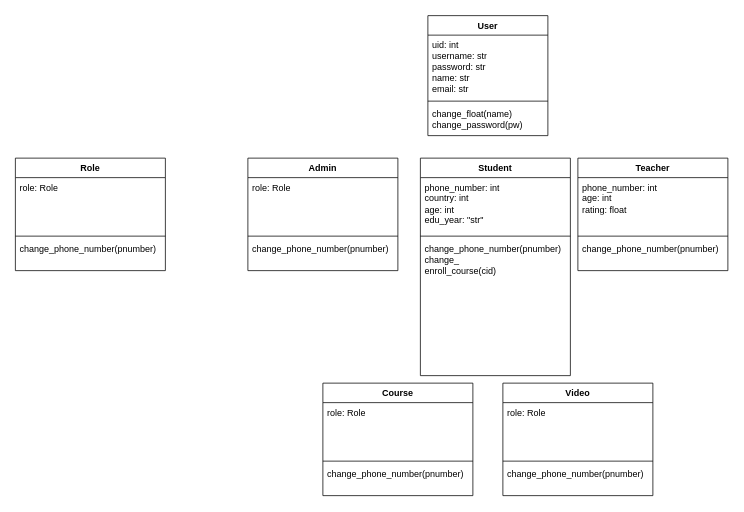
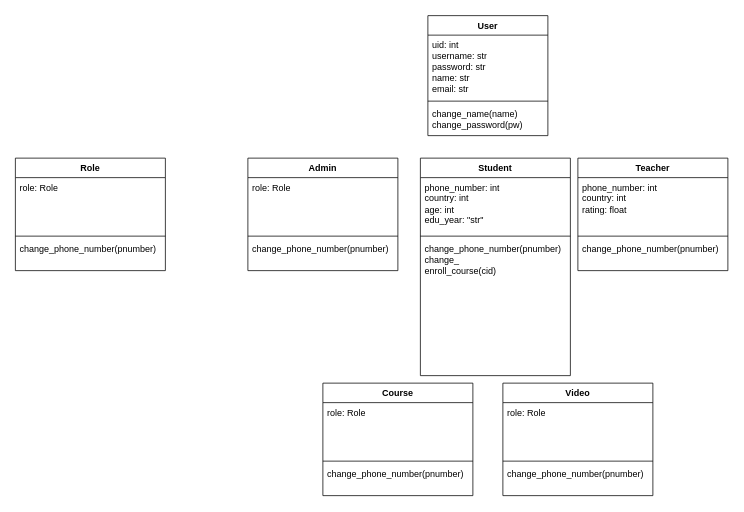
(480, 120) -> (480, 120)
(622, 199) -> (622, 199)
